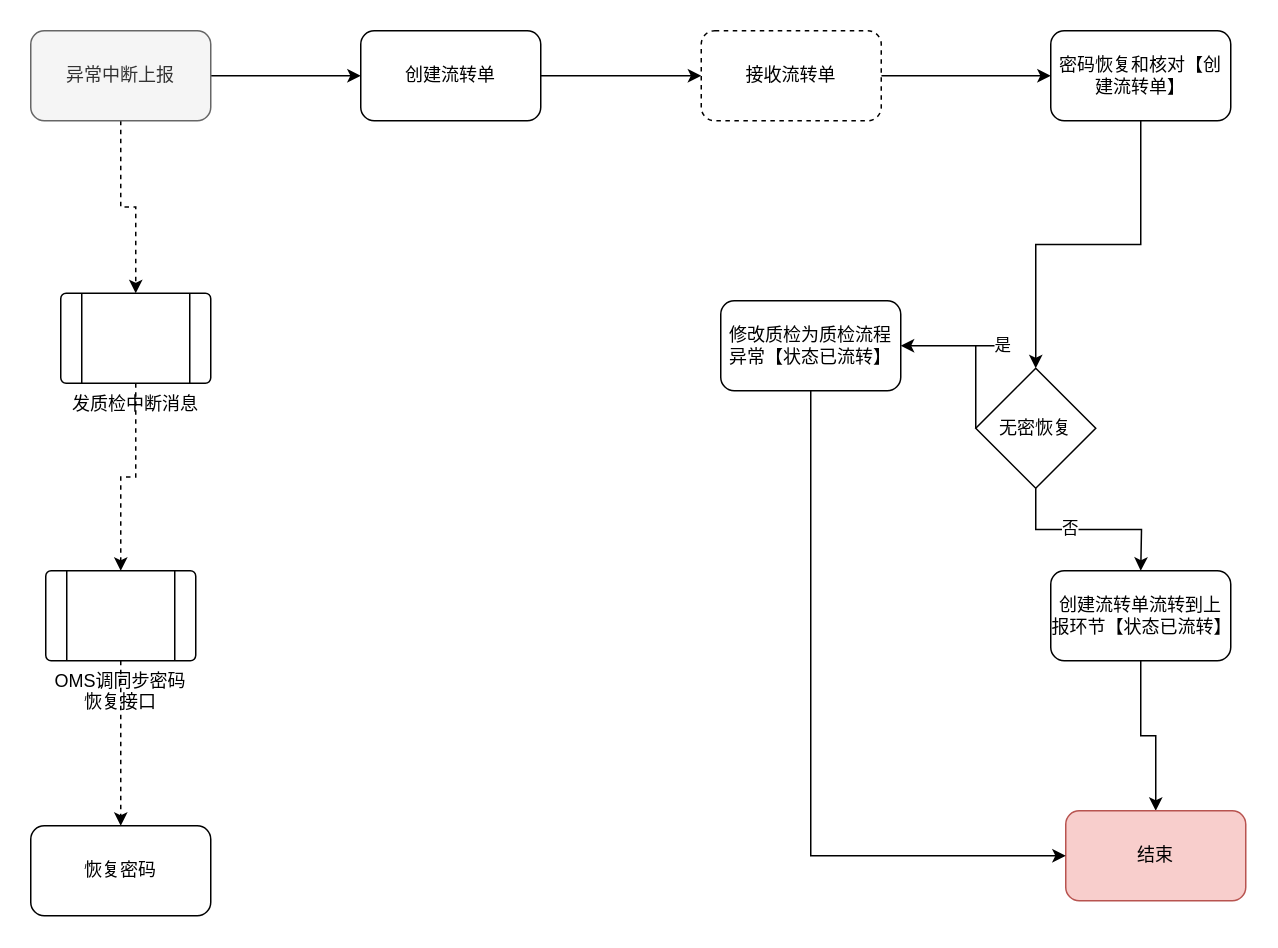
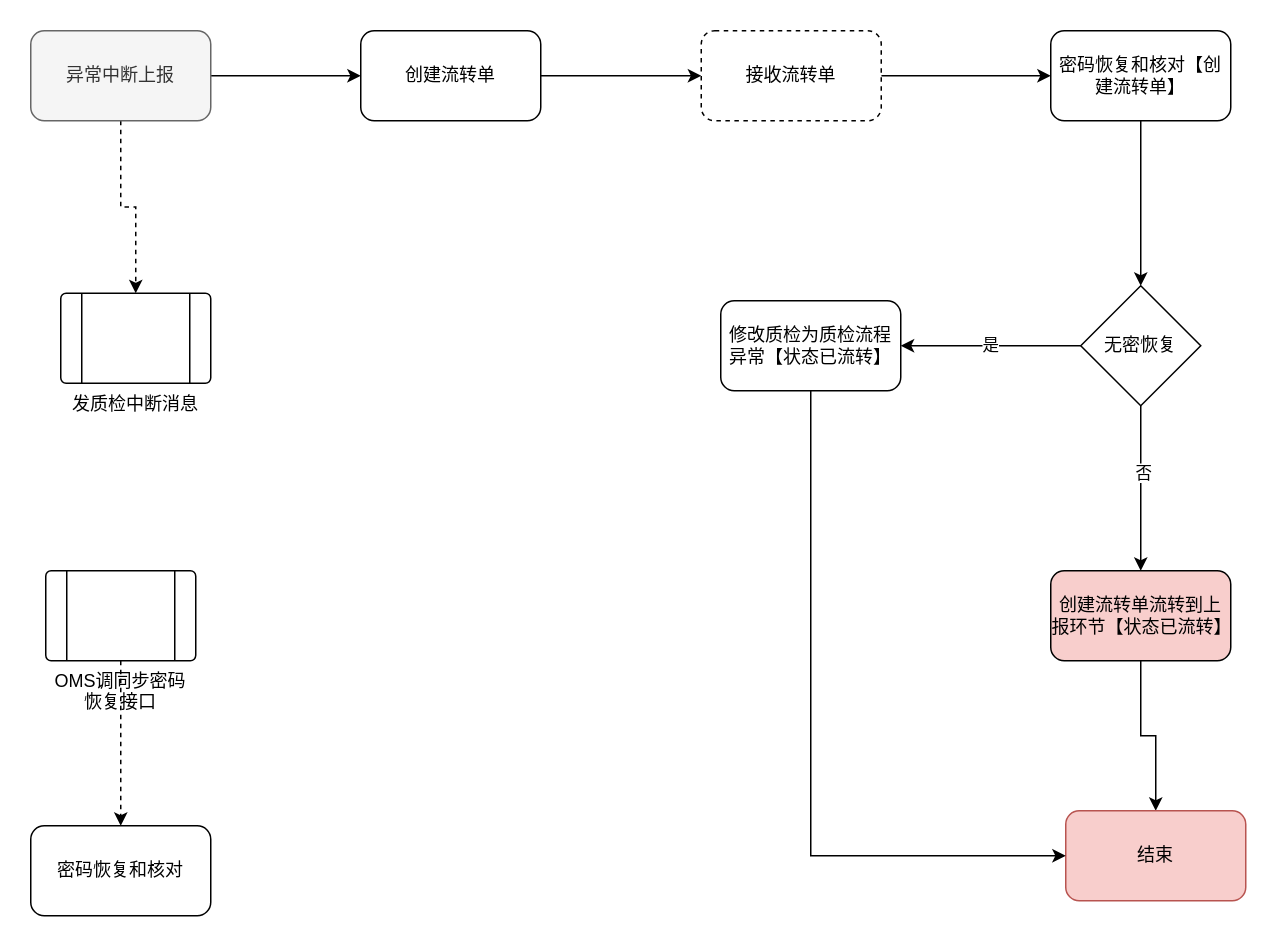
(1036, 428) -> (1141, 346)
(133, 477) -> none
(1141, 616) -> (1141, 616)
(121, 871) -> (121, 871)
